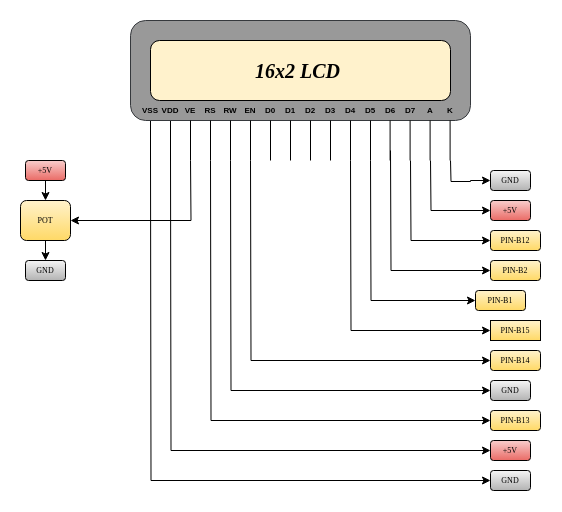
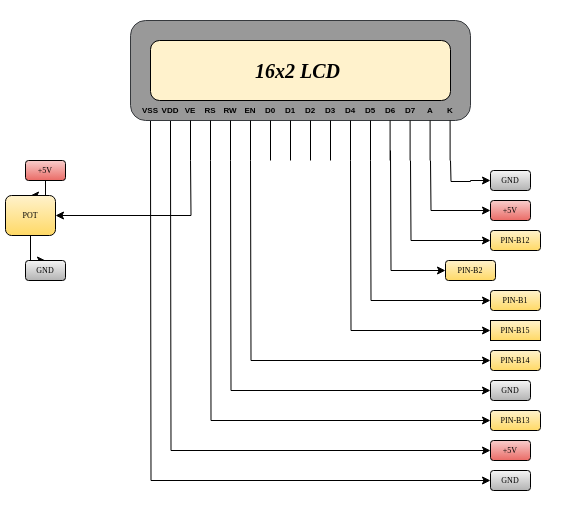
(46, 221) -> (31, 216)
(516, 271) -> (471, 271)
(501, 301) -> (516, 301)
